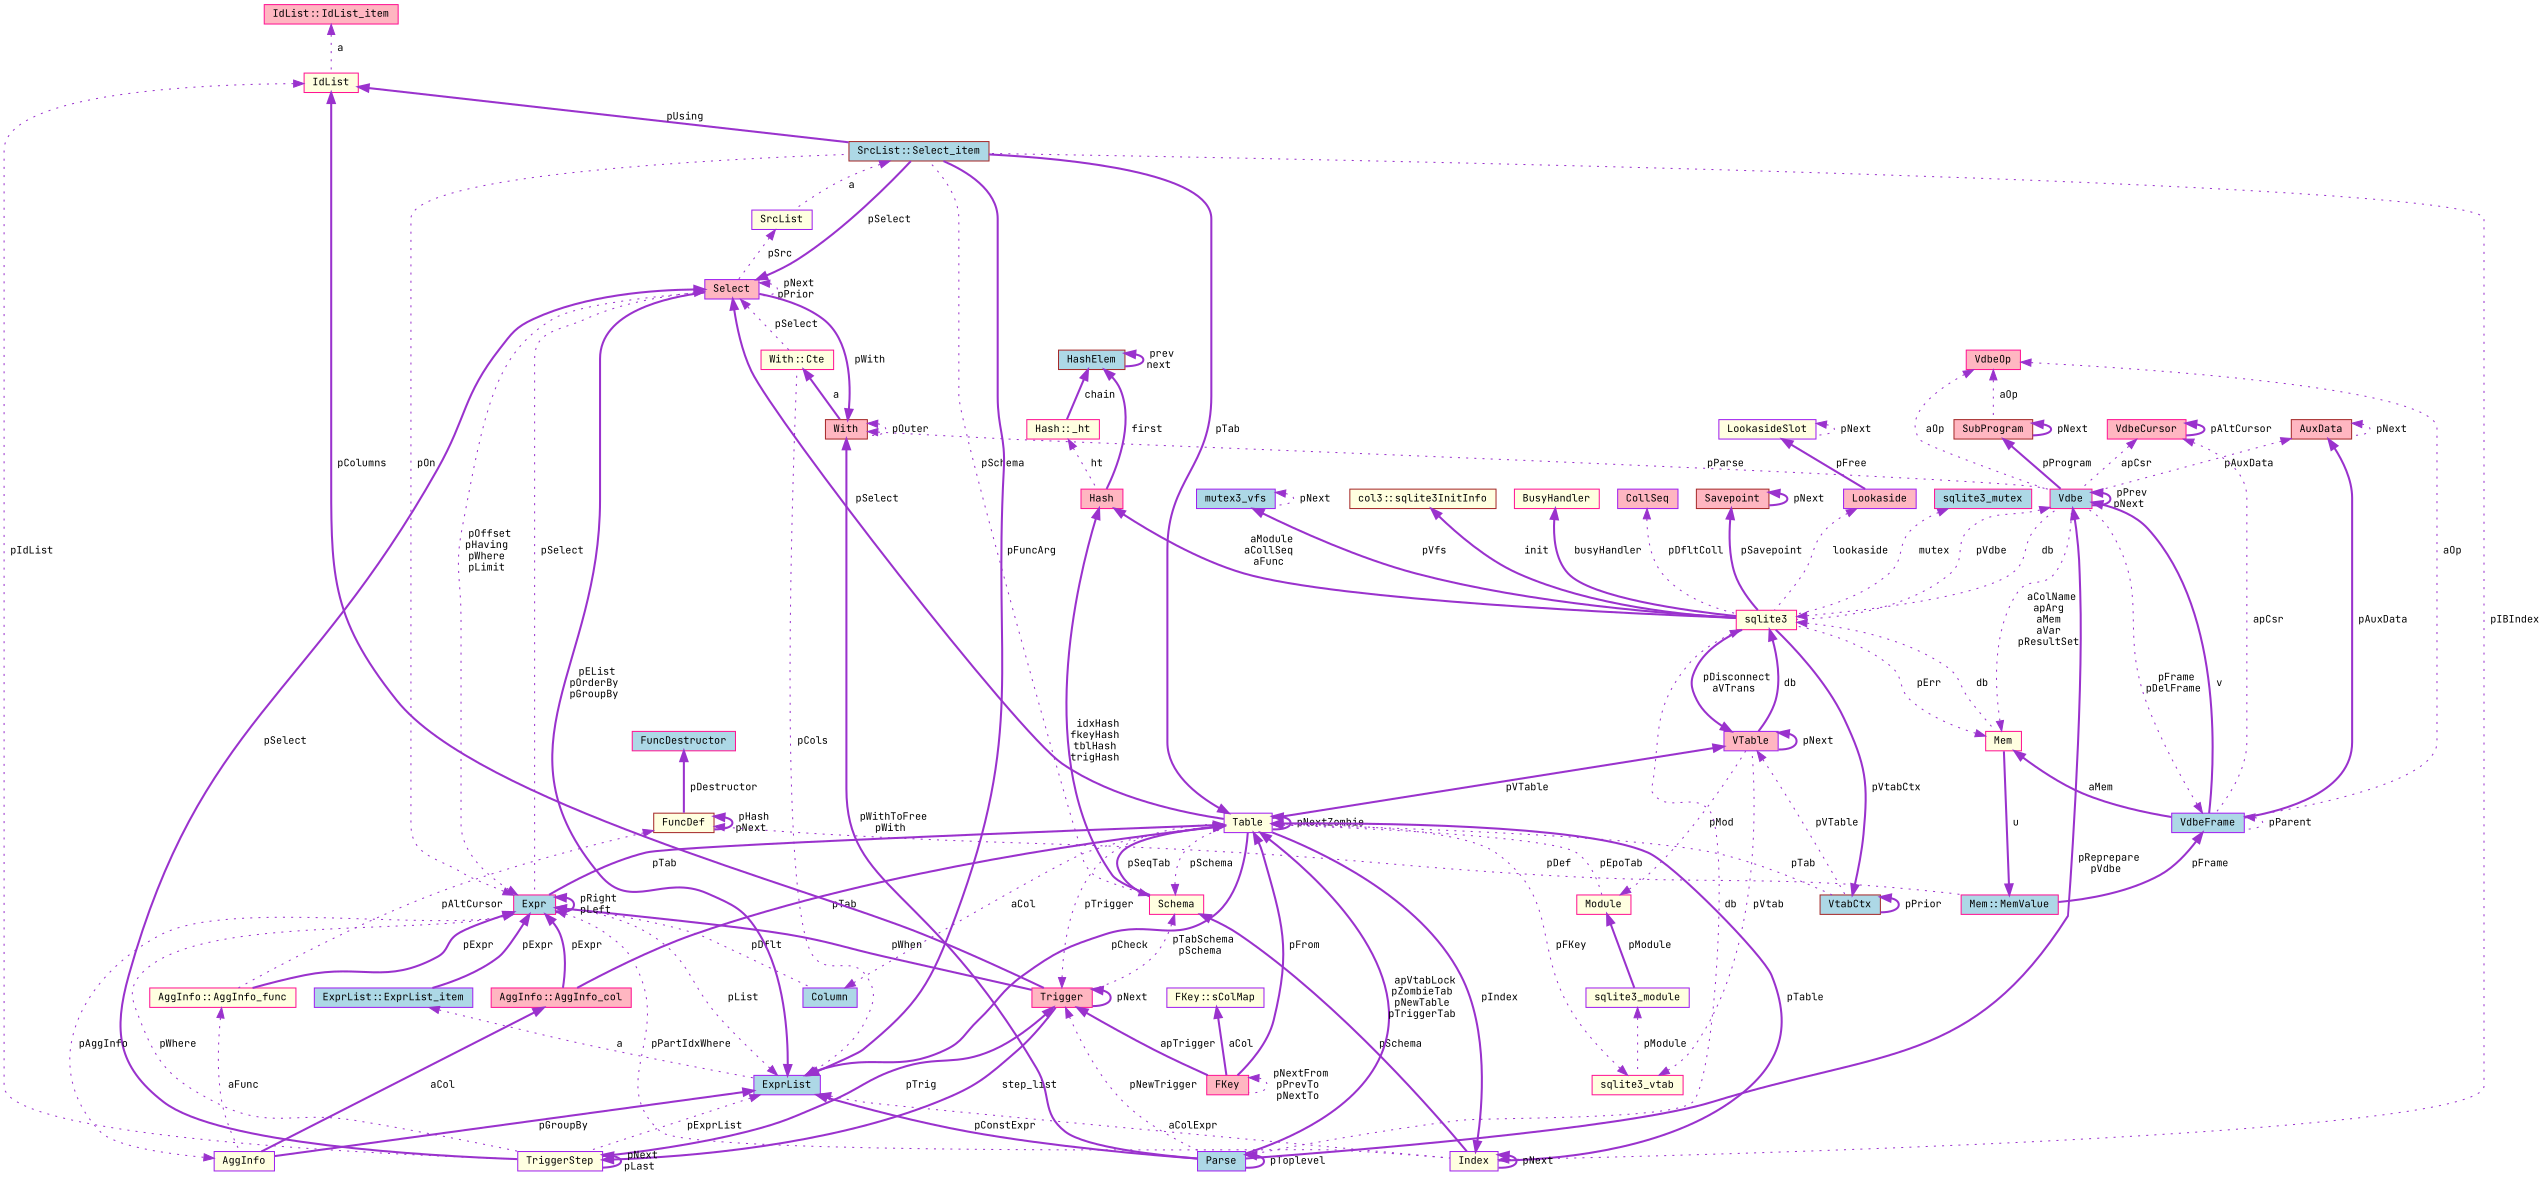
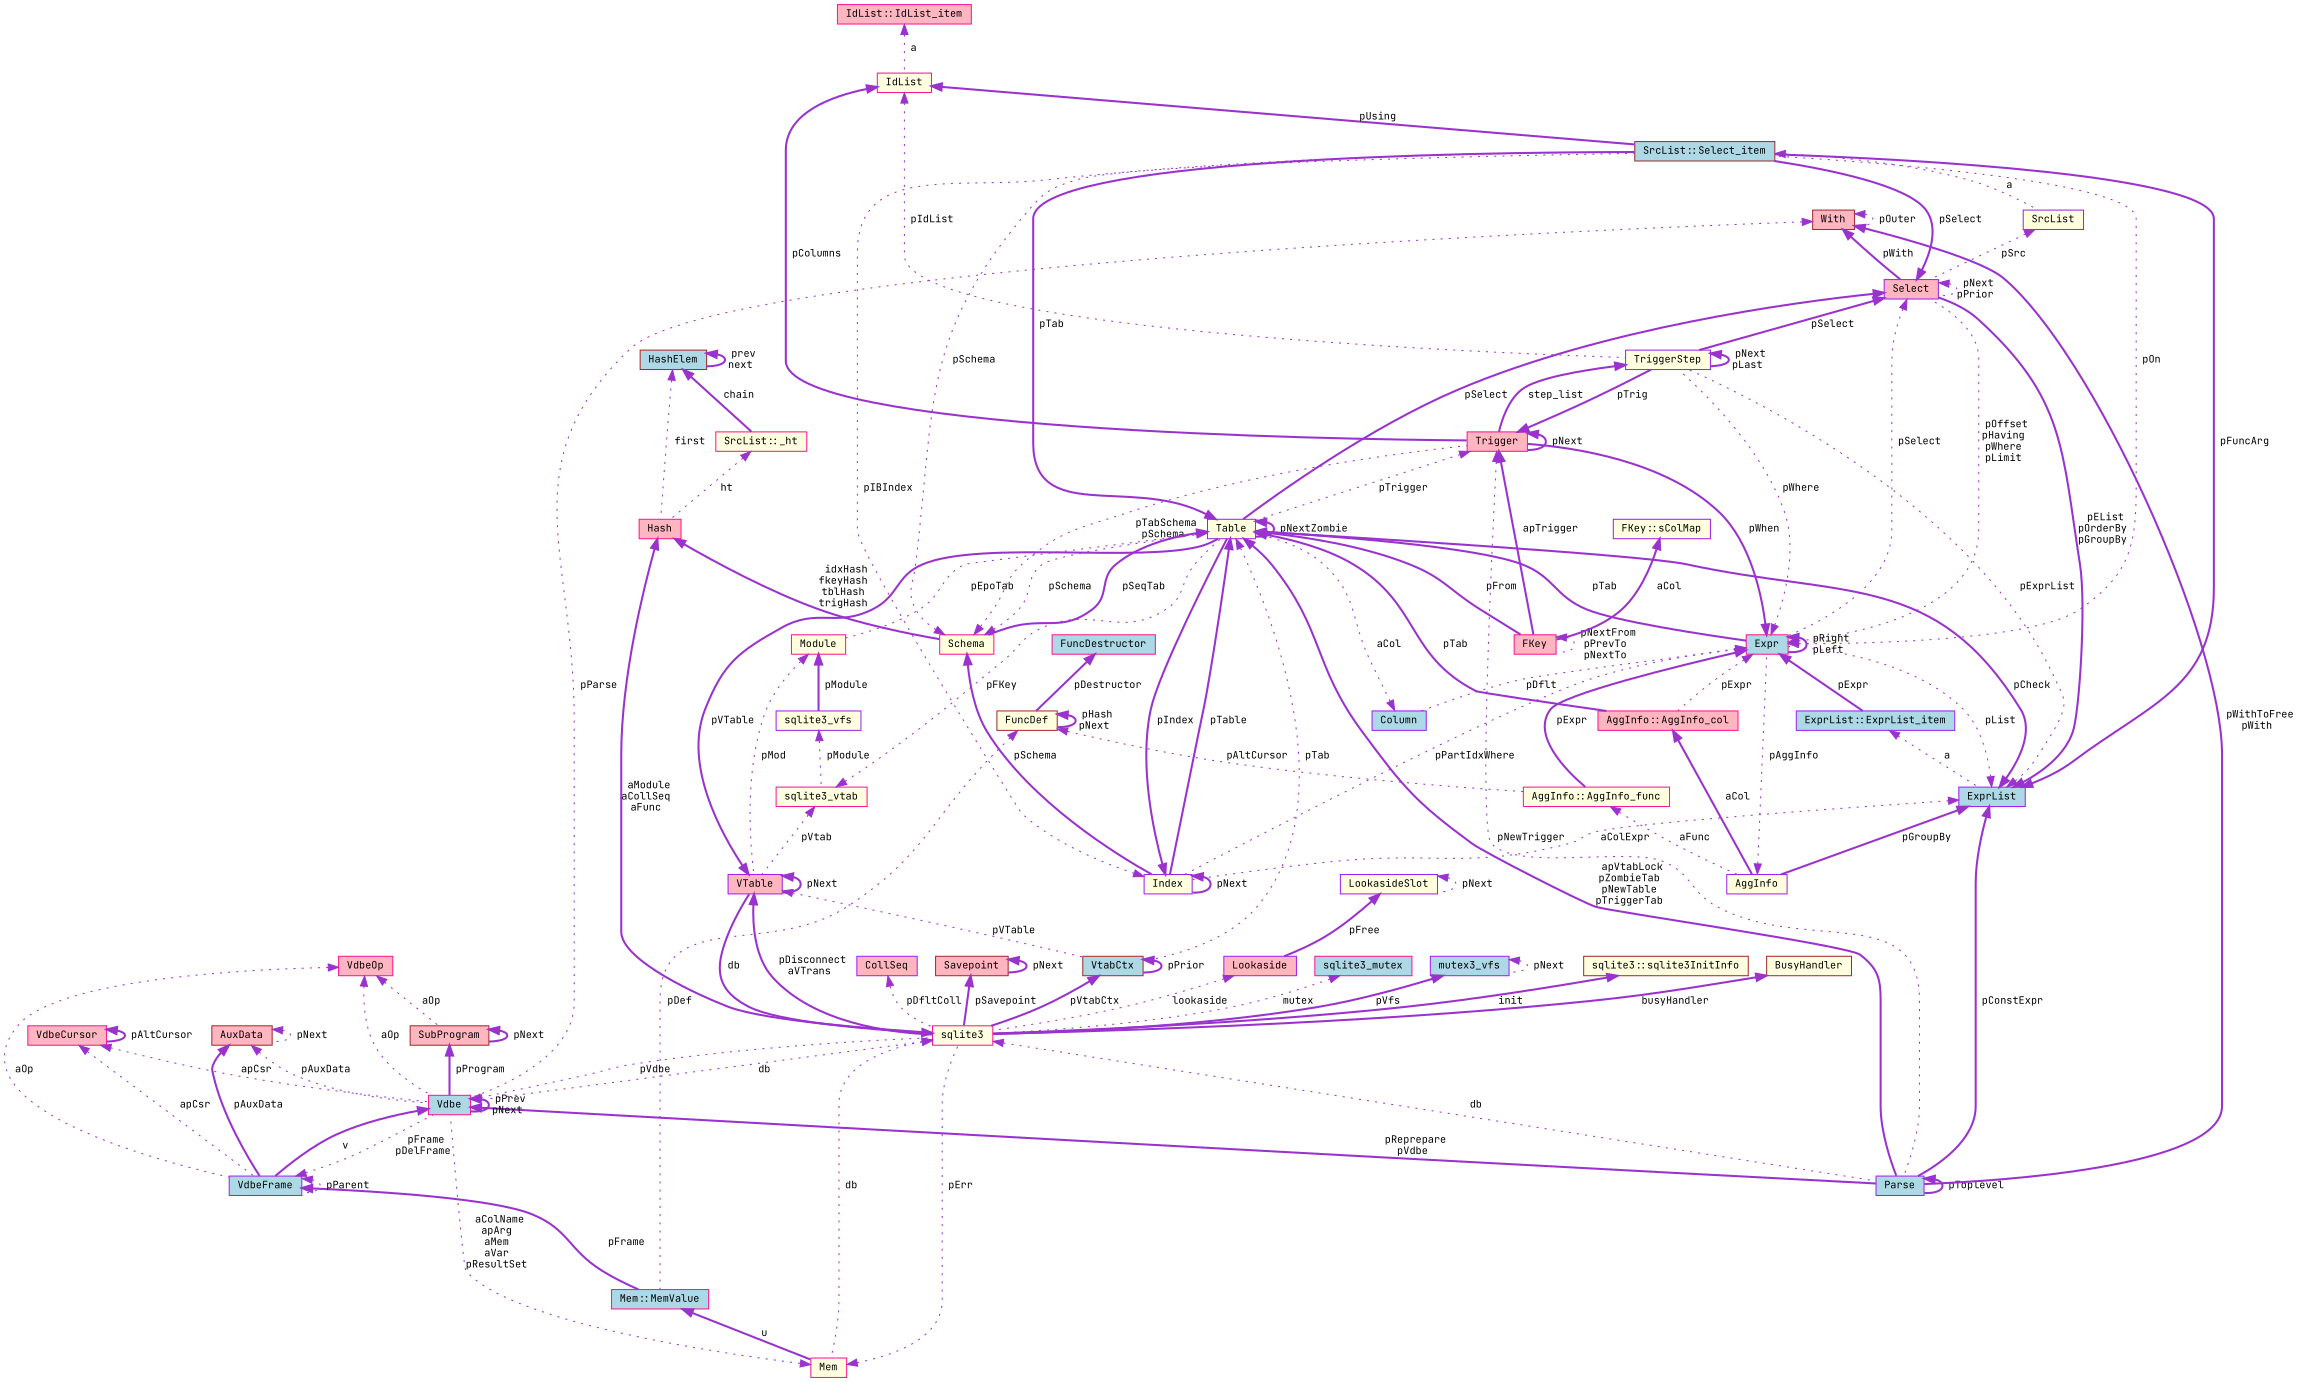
(797, 360) -> none
(1063, 429) -> (761, 442)
(1125, 433) -> (666, 450)
(1423, 499) -> (1666, 966)
(1557, 499) -> (1809, 966)
(2093, 797) -> none
(564, 954) -> (1710, 684)
(1638, 998) -> (819, 721)
